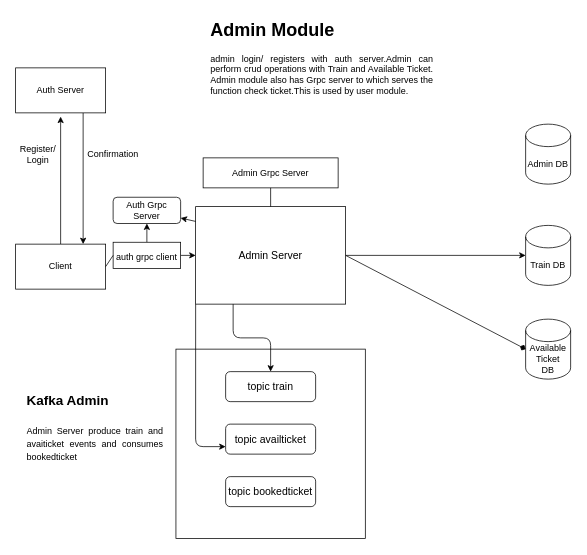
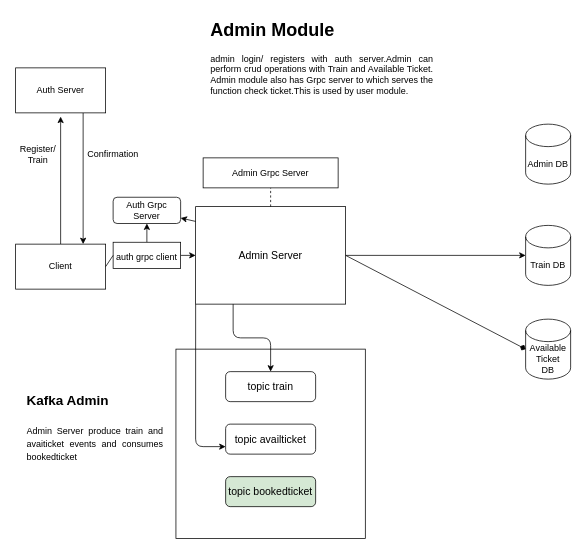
(38, 154) -> (38, 154)
(270, 196) -> (270, 196)
(270, 492) -> (270, 492)
